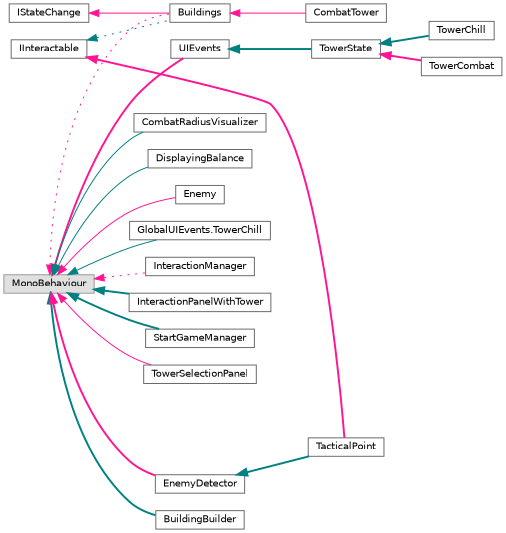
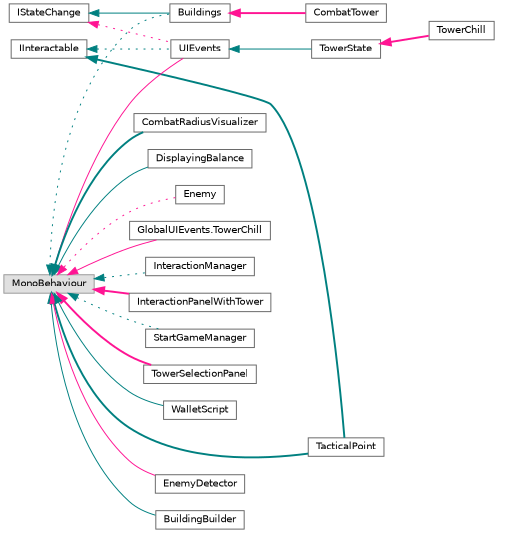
(134, 13) -> (134, 13)
(273, 13) -> (273, 13)
(119, 32) -> (134, 49)
none -> (136, 34)
(410, 39) -> (410, 39)
(275, 49) -> (275, 49)
(462, 67) -> none
(75, 119) -> (75, 119)
(101, 149) -> (101, 149)
(304, 179) -> (304, 179)
(89, 186) -> (89, 186)
(114, 222) -> (114, 222)
(116, 253) -> (116, 253)
(125, 275) -> (125, 275)
(116, 292) -> (116, 292)
(117, 315) -> (117, 315)
(104, 339) -> (104, 339)
(86, 401) -> (86, 401)
none -> (200, 410)
(79, 424) -> (79, 424)
(278, 464) -> (145, 436)
